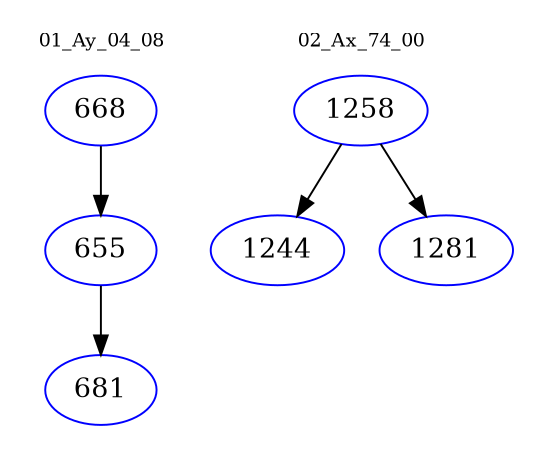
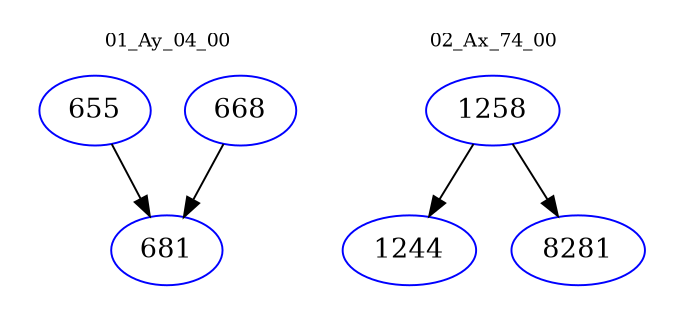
(102, 42) -> (168, 42)
(101, 171) -> (208, 172)
(446, 250) -> (578, 250)
